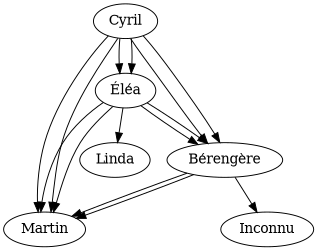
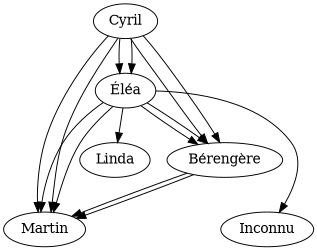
(243, 191) -> (260, 115)
